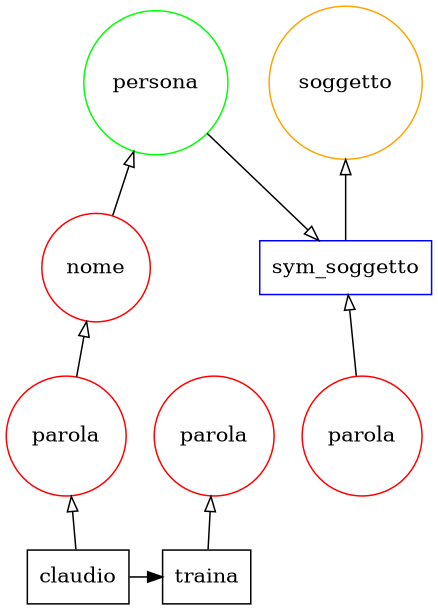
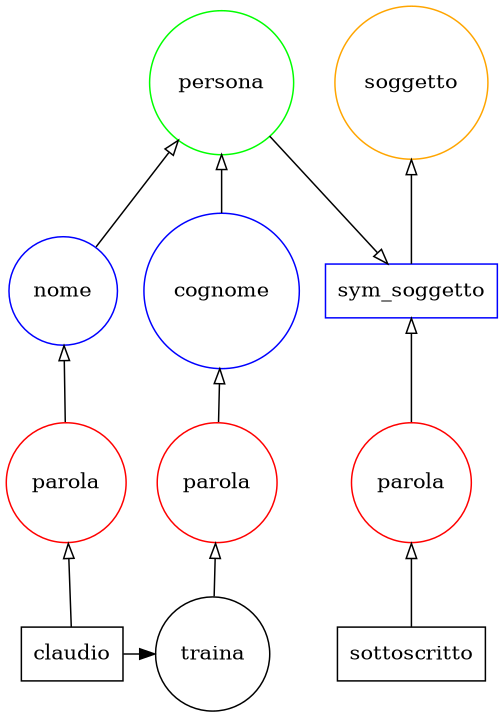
(96, 268) -> (63, 291)
none -> (222, 291)
(207, 577) -> (213, 654)
none -> (411, 654)
